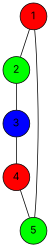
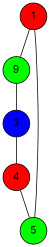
(16, 70) -> (16, 70)
